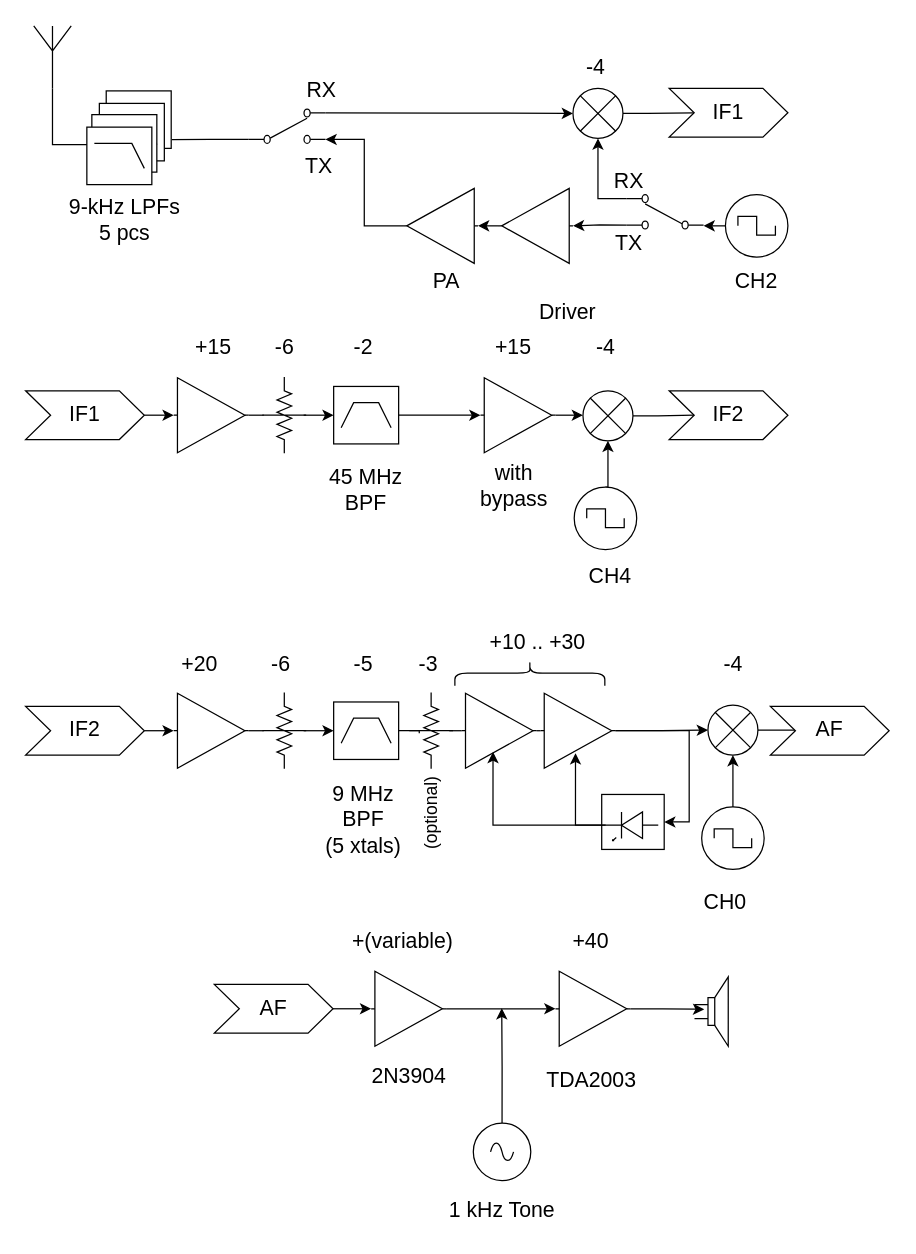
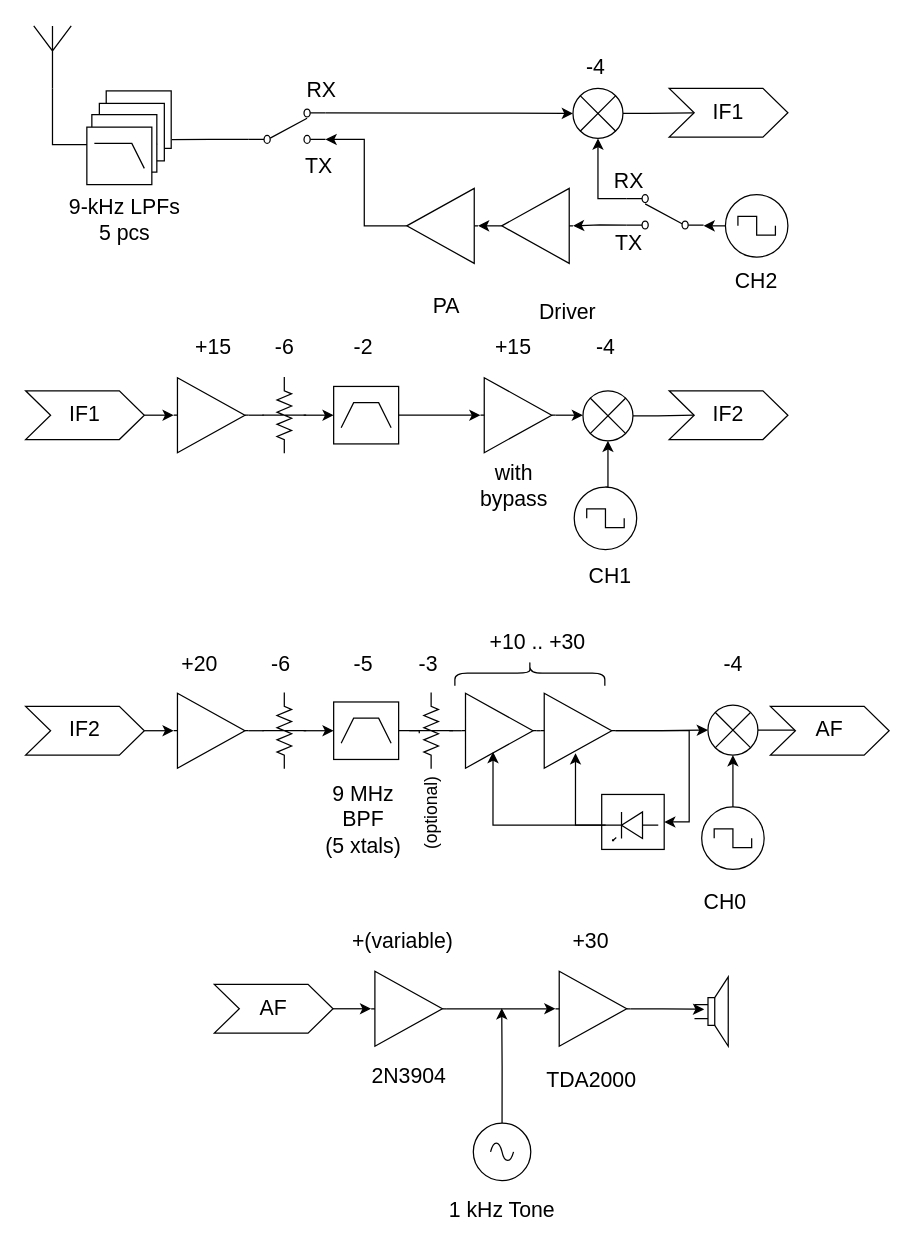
(447, 282) -> (447, 307)
(366, 491) -> none
(611, 577) -> (611, 577)
(591, 942) -> (591, 942)
(592, 1082) -> (592, 1082)
